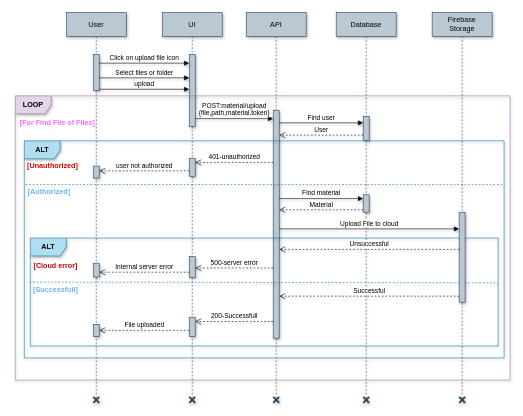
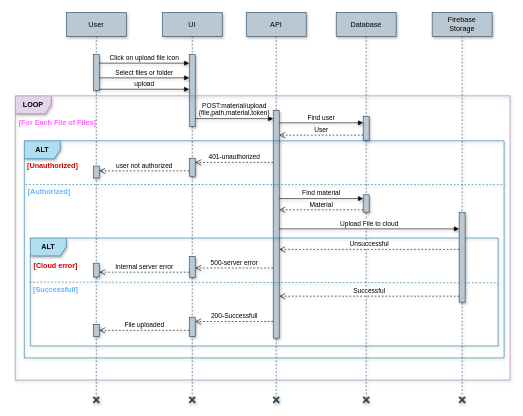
(58, 123) -> (58, 123)
